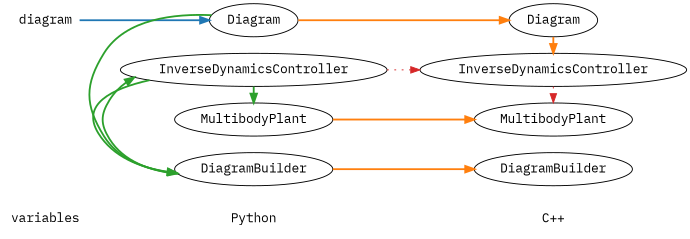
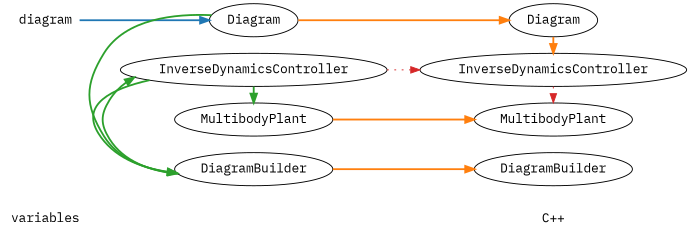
(254, 219) -> none
